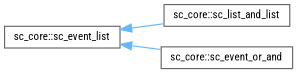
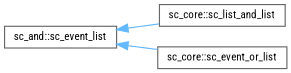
(62, 37) -> (61, 37)
(227, 58) -> (222, 58)
